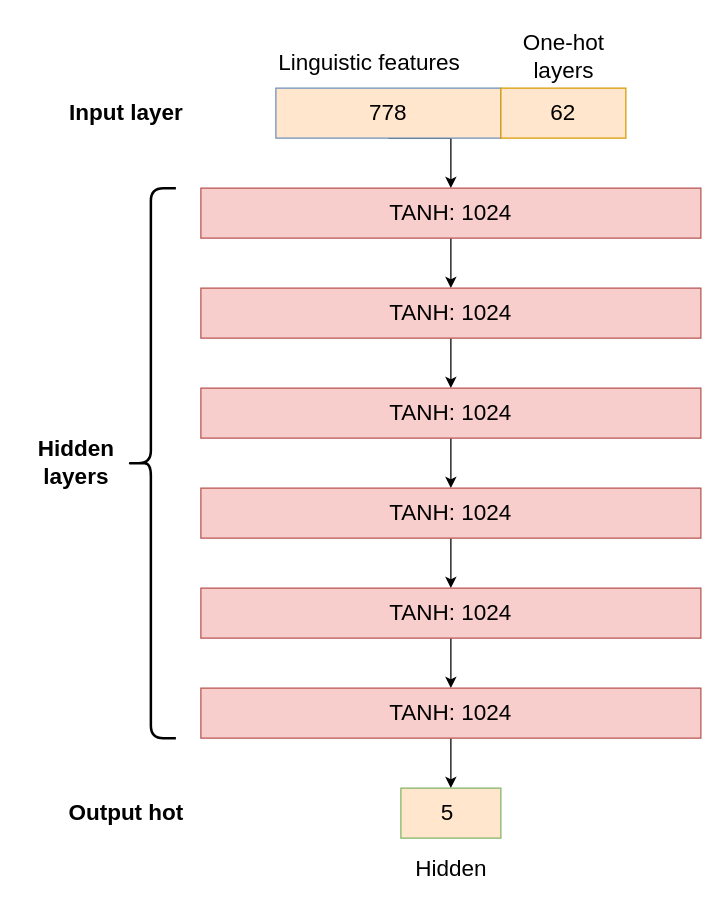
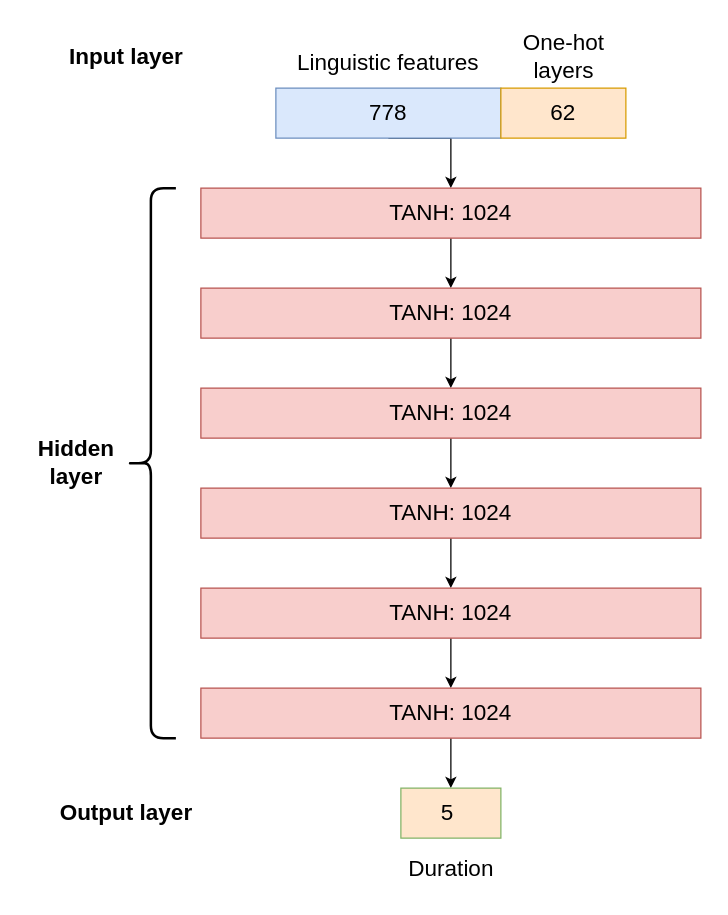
(369, 63) -> (388, 63)
(126, 113) -> (126, 57)
(388, 113) -> (388, 113)
(76, 463) -> (76, 463)
(126, 813) -> (126, 813)
(451, 869) -> (451, 869)
